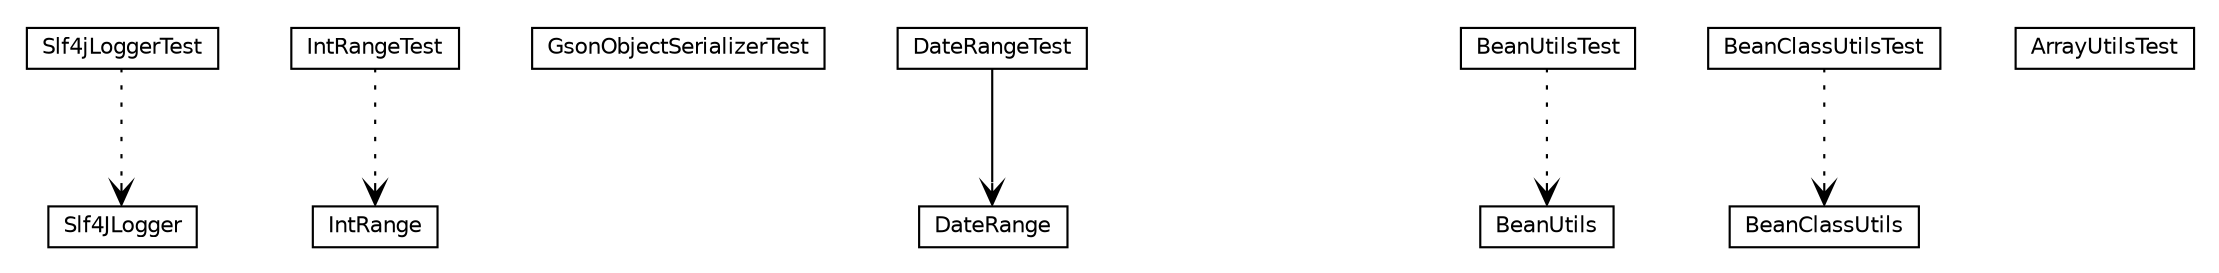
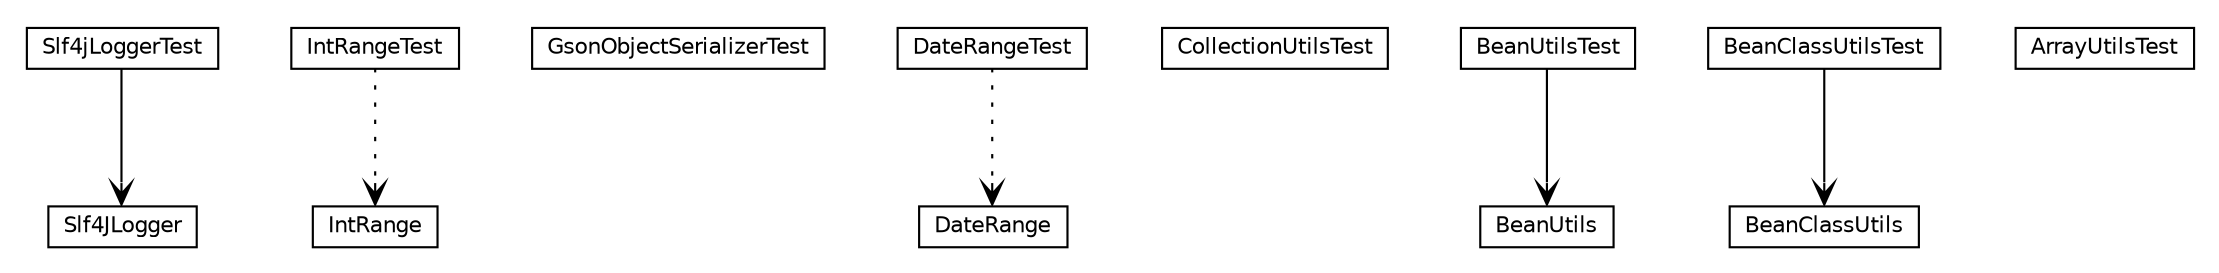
none -> (1274, 47)
(121, 125) -> (121, 125)
(992, 125) -> (992, 125)
(1547, 125) -> (1547, 125)
(1824, 125) -> (1824, 125)
